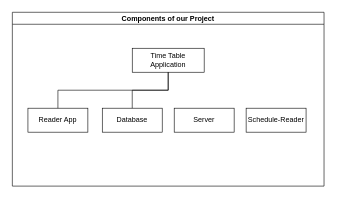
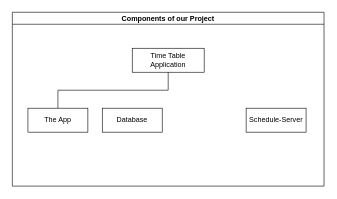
(132, 100) -> none
(58, 120) -> (58, 120)
(204, 120) -> none
(276, 120) -> (276, 120)
